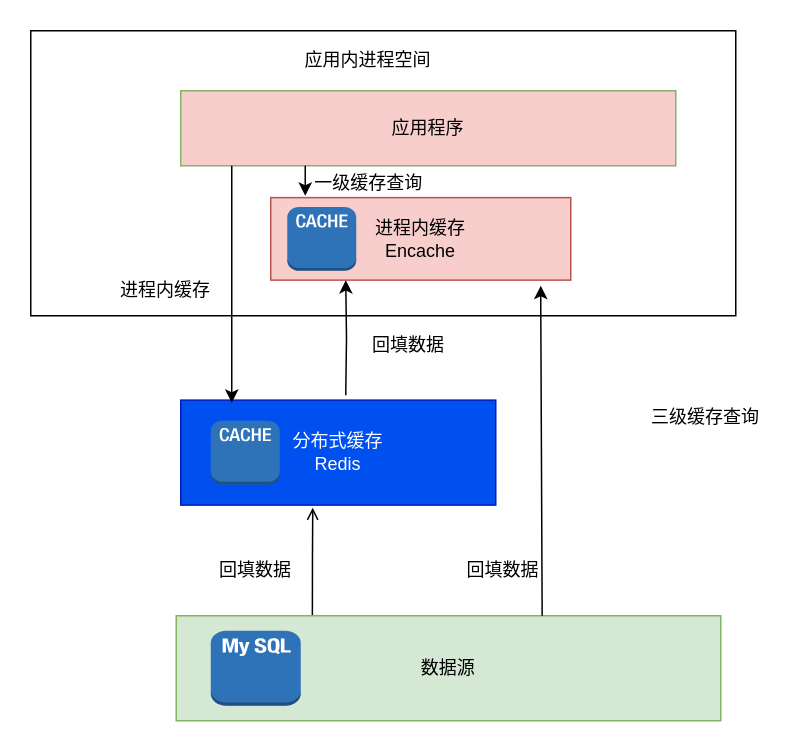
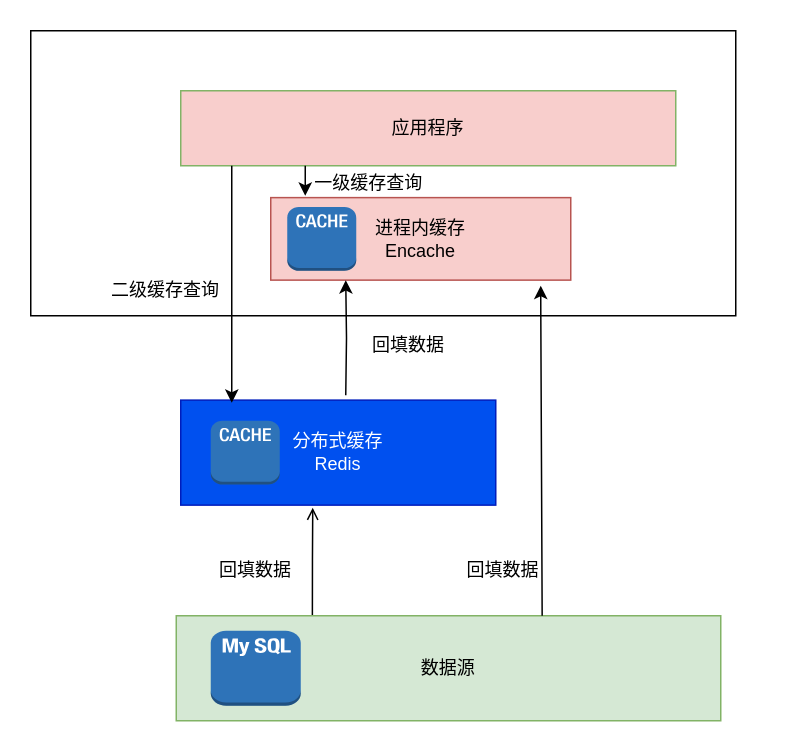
(368, 61) -> none
(166, 290) -> (166, 290)
(706, 418) -> none
